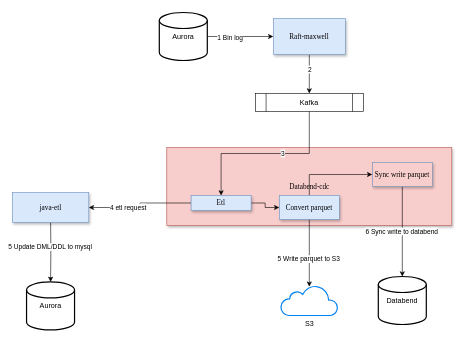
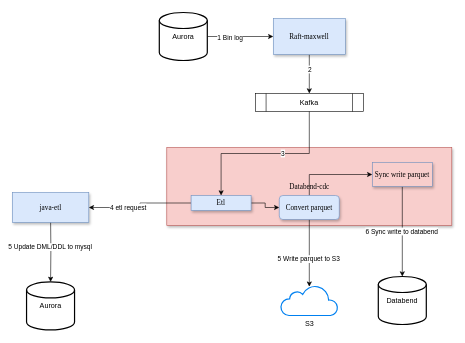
(309, 207) -> (309, 207)
